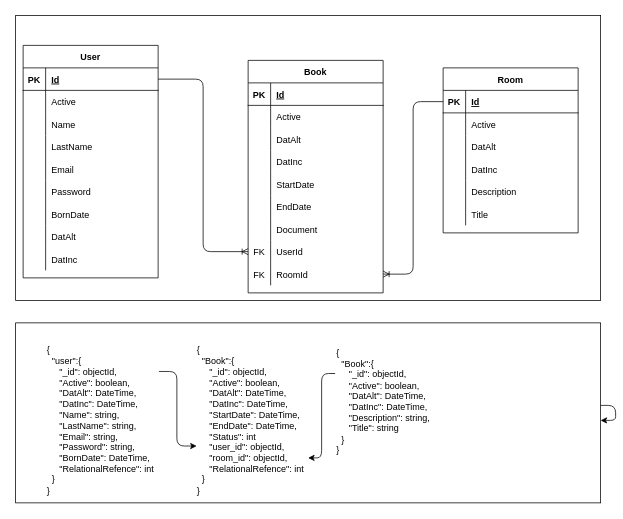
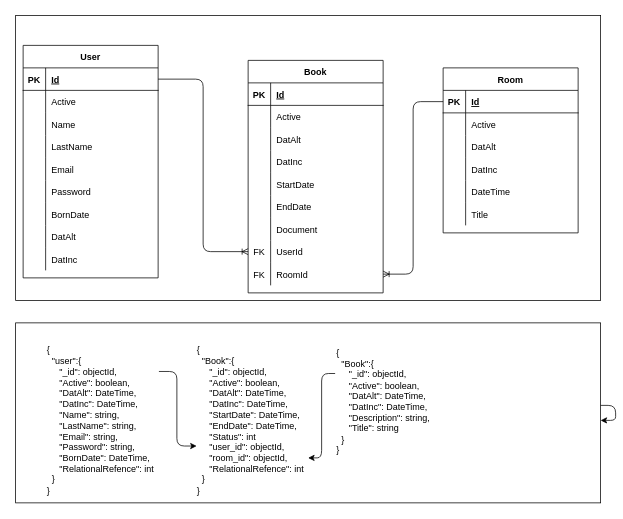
(496, 192) -> (490, 192)
